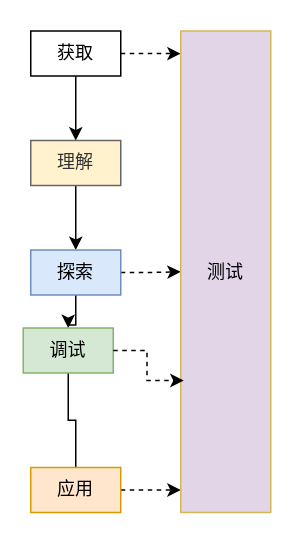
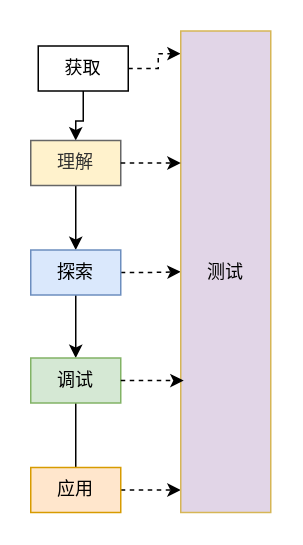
(76, 53) -> (83, 68)
none -> (146, 163)
(68, 350) -> (76, 380)
